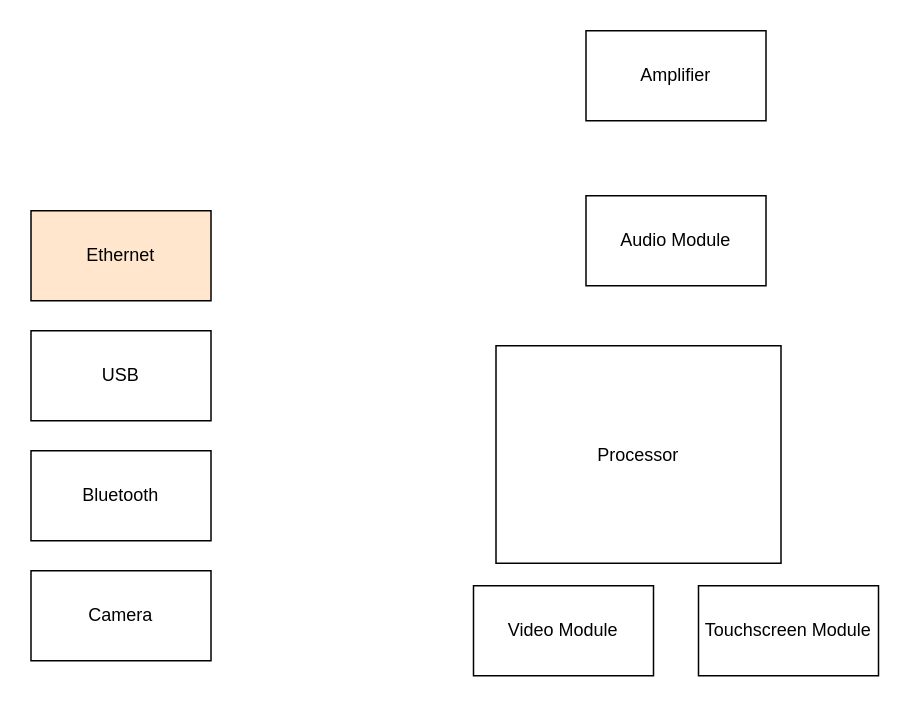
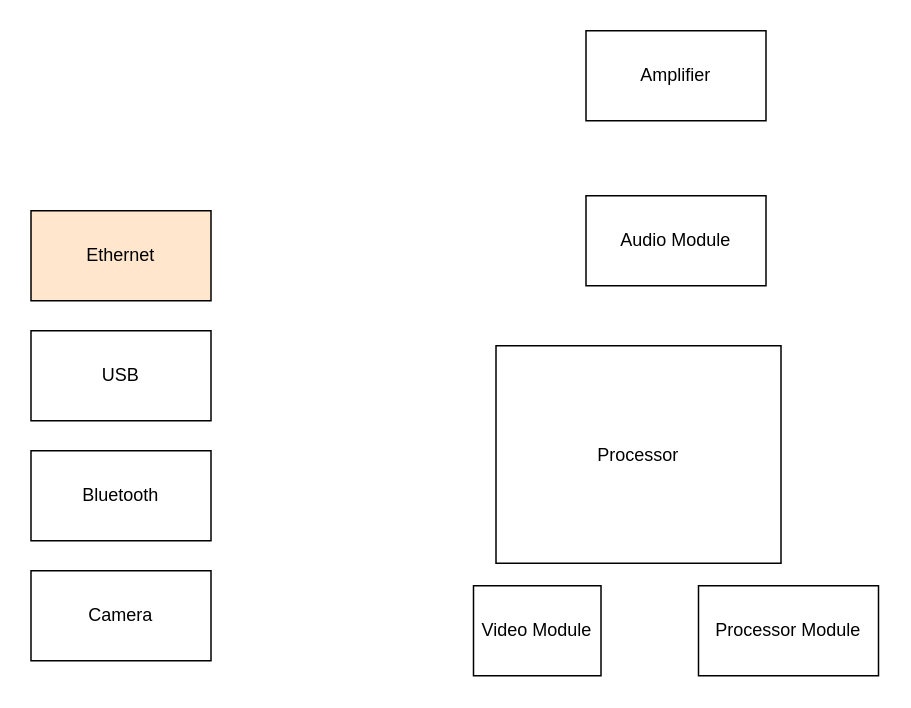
(563, 631) -> (537, 631)
(788, 631) -> (788, 631)
